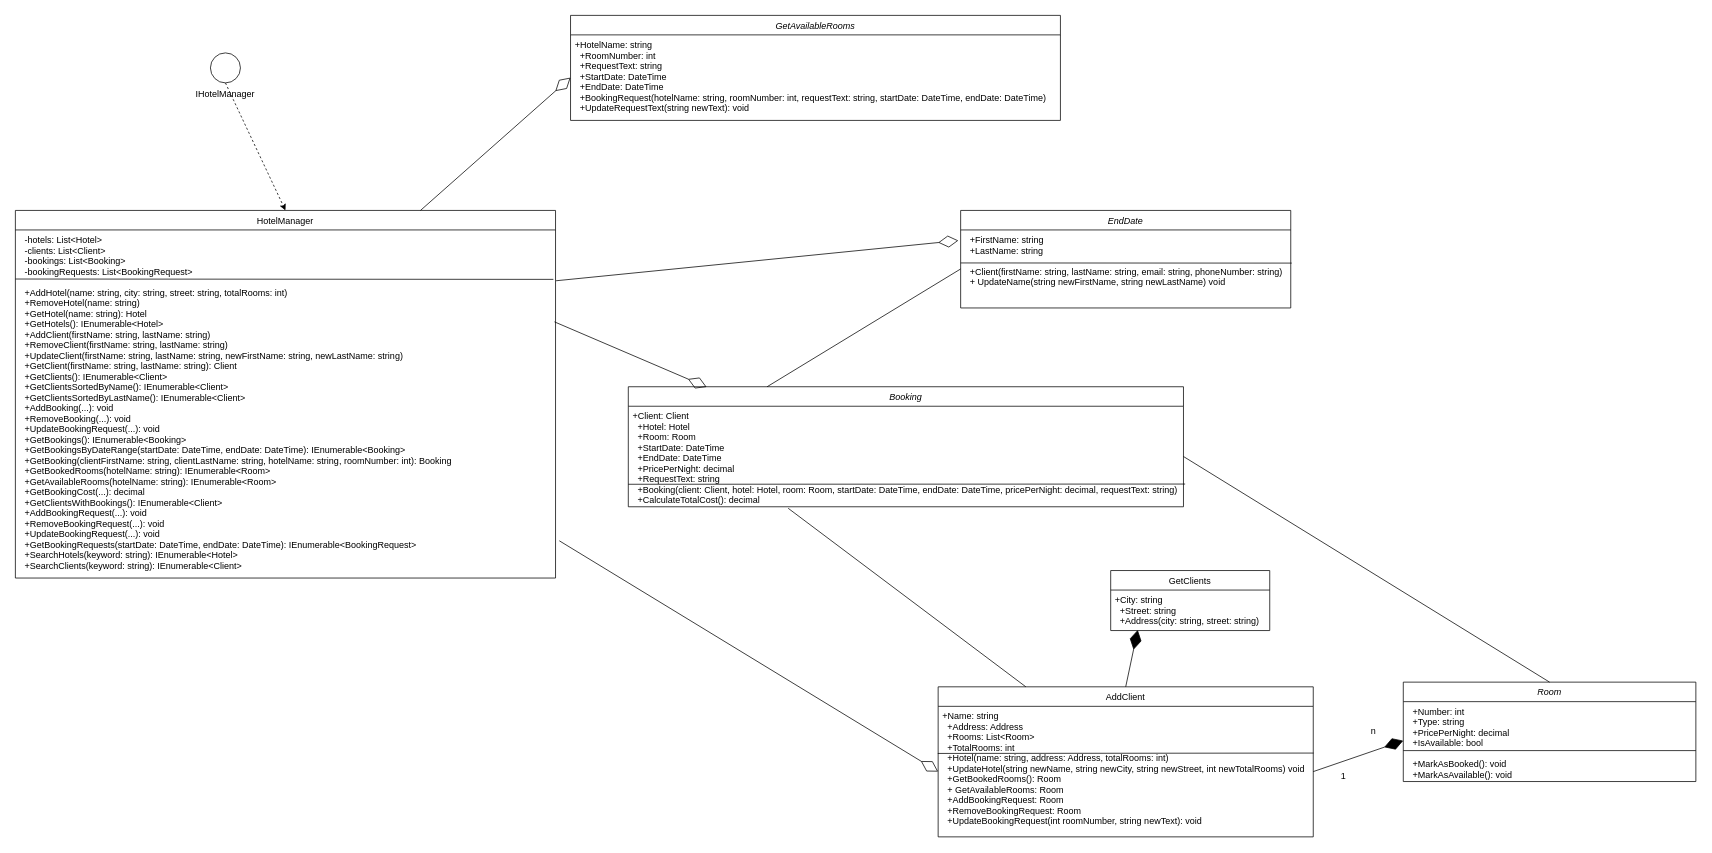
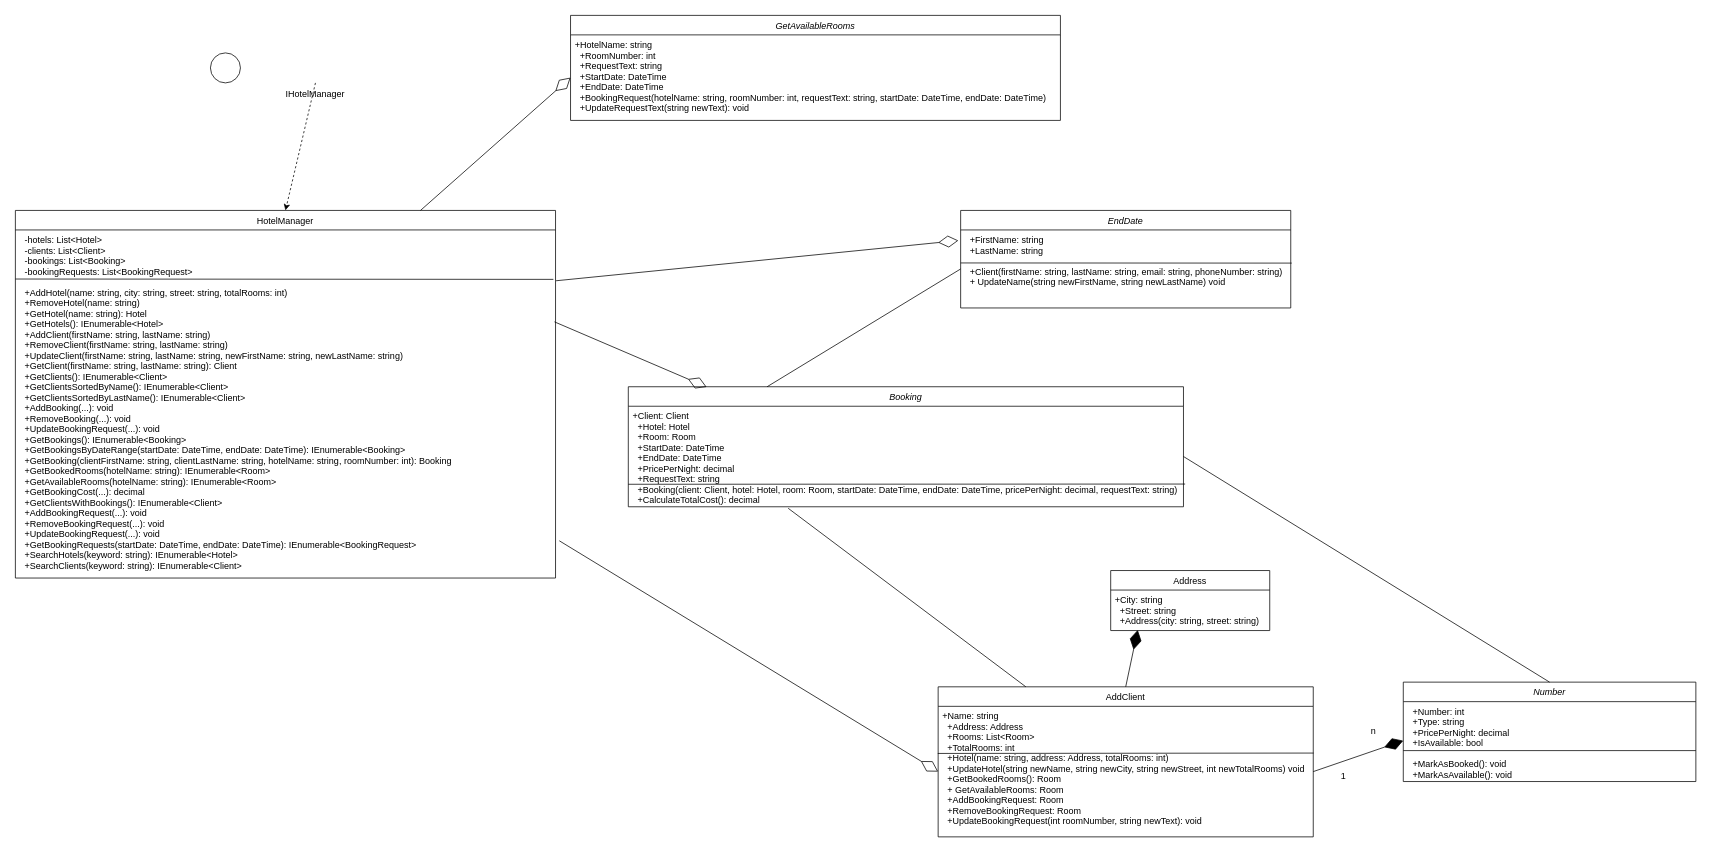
(225, 94) -> (315, 94)
(1190, 581) -> (1190, 581)
(1549, 692) -> (1549, 692)
